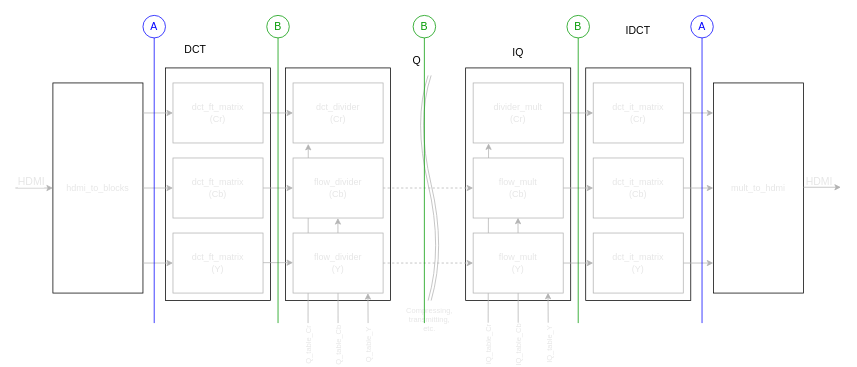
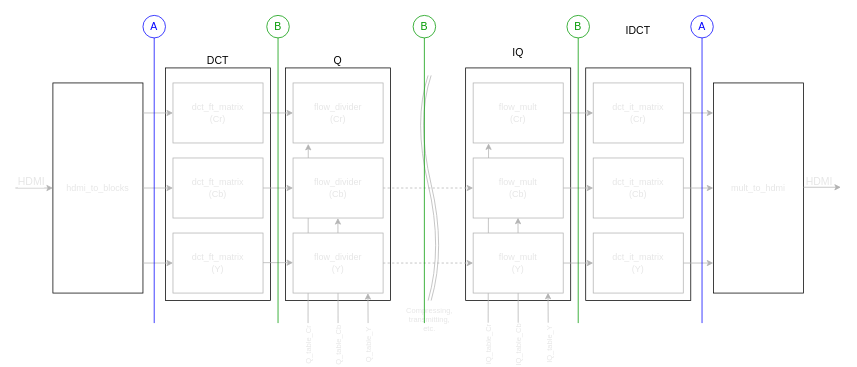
(195, 49) -> (218, 60)
(417, 60) -> (338, 60)
(338, 113) -> (338, 113)
(518, 113) -> (518, 113)
